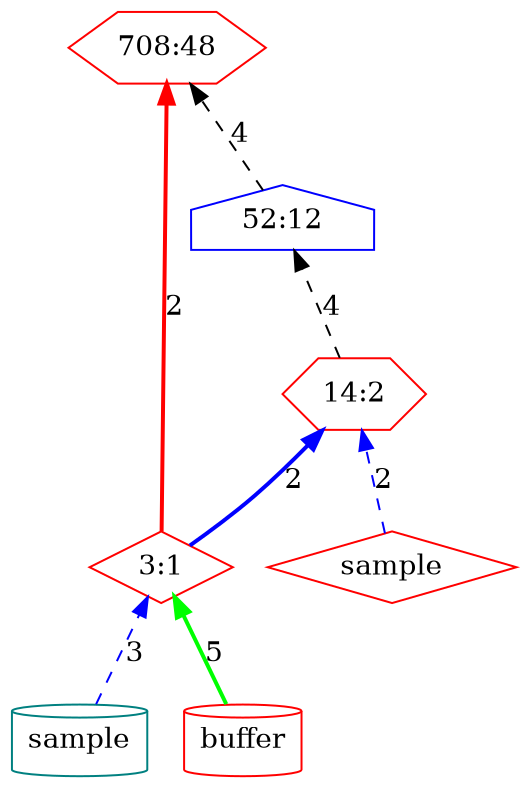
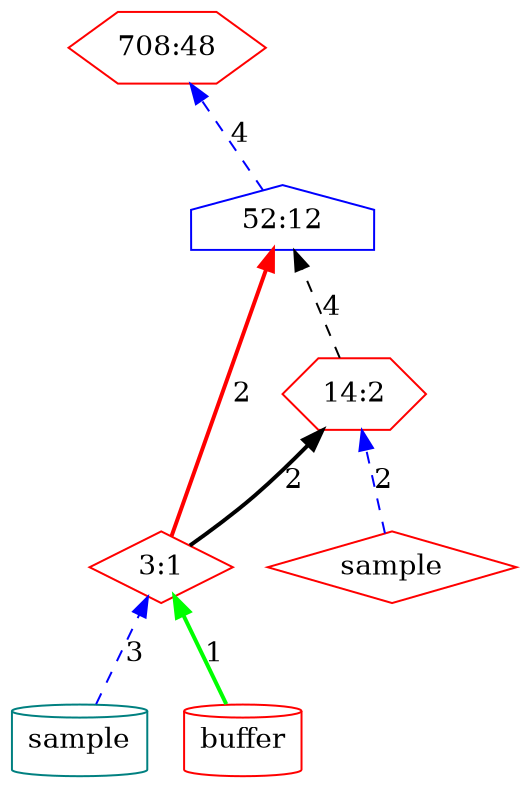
(233, 146) -> (233, 146)
(164, 318) -> (219, 403)
(252, 498) -> (252, 498)
(215, 654) -> (215, 654)
